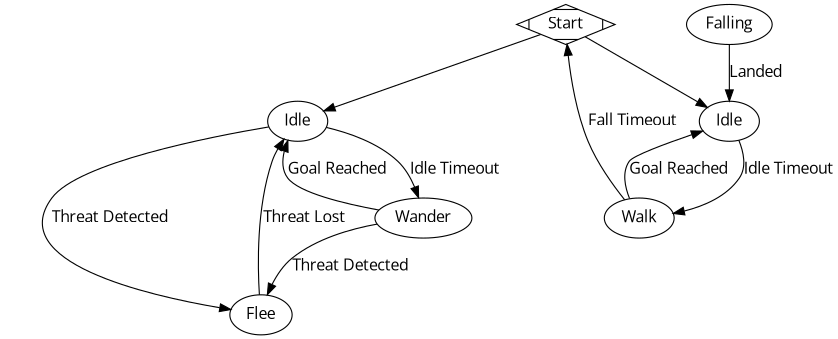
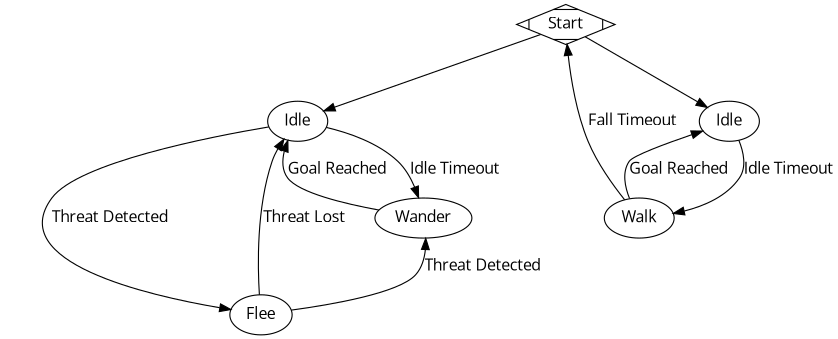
(729, 24) -> none
(317, 243) -> (369, 295)
